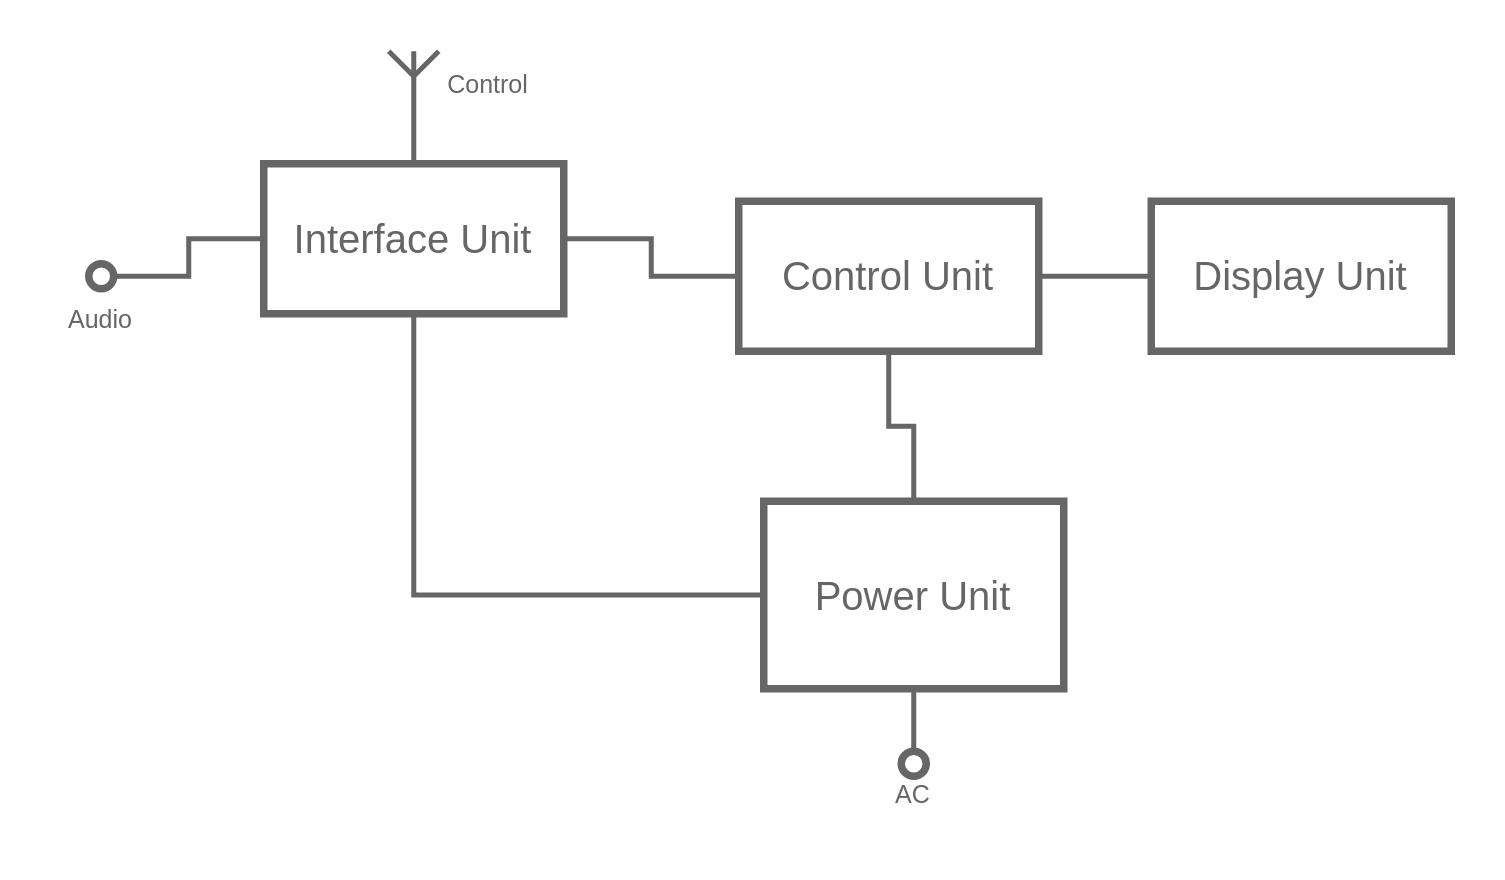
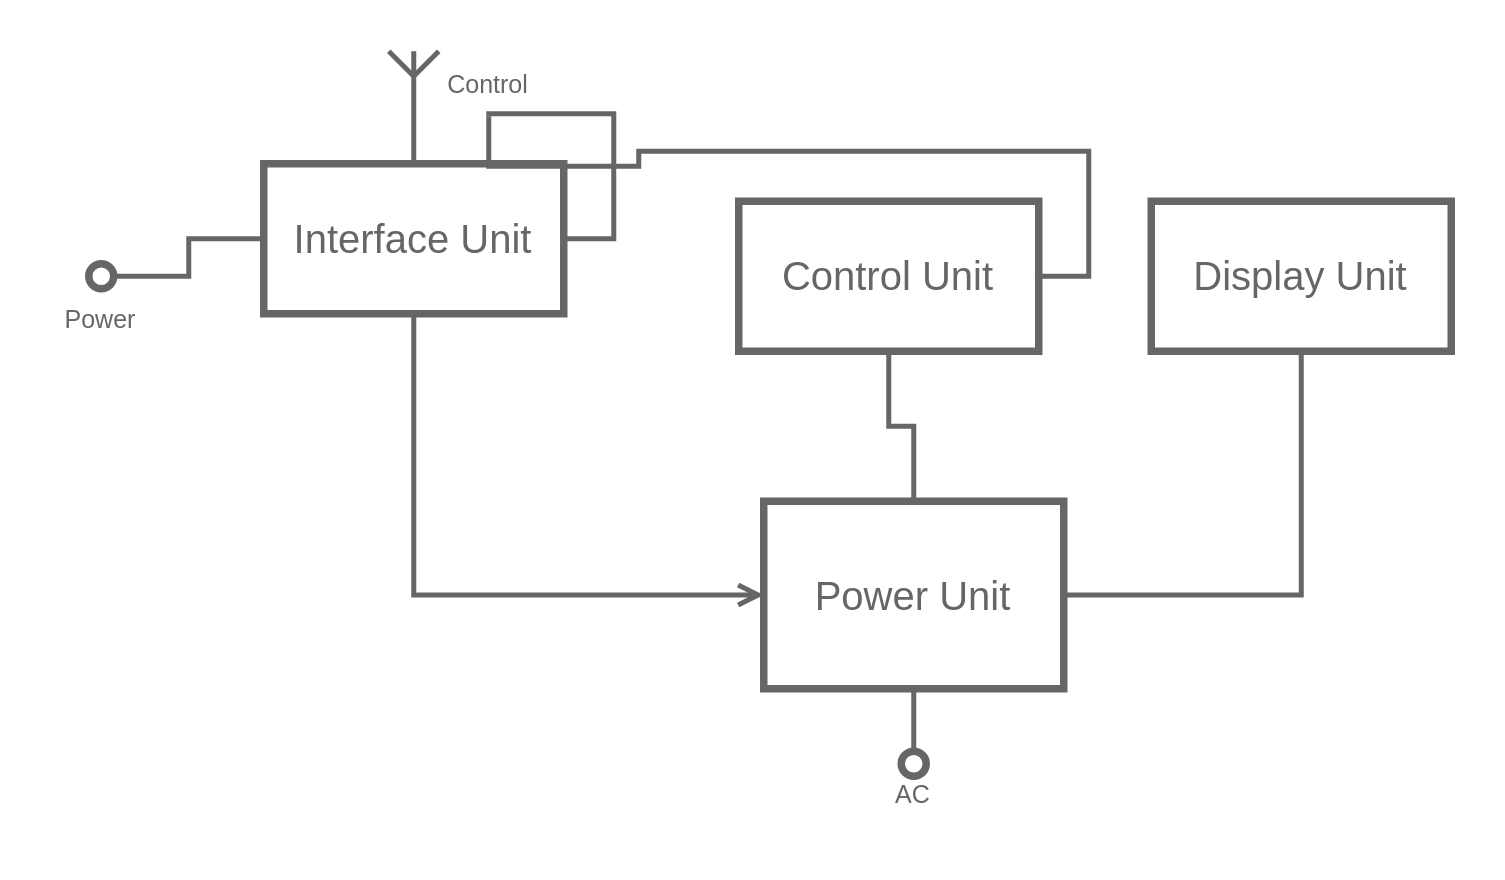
(656, 276) -> (575, 114)
(1118, 276) -> (908, 151)
(101, 319) -> (101, 319)
none -> (1301, 592)
(753, 595) -> (749, 595)
